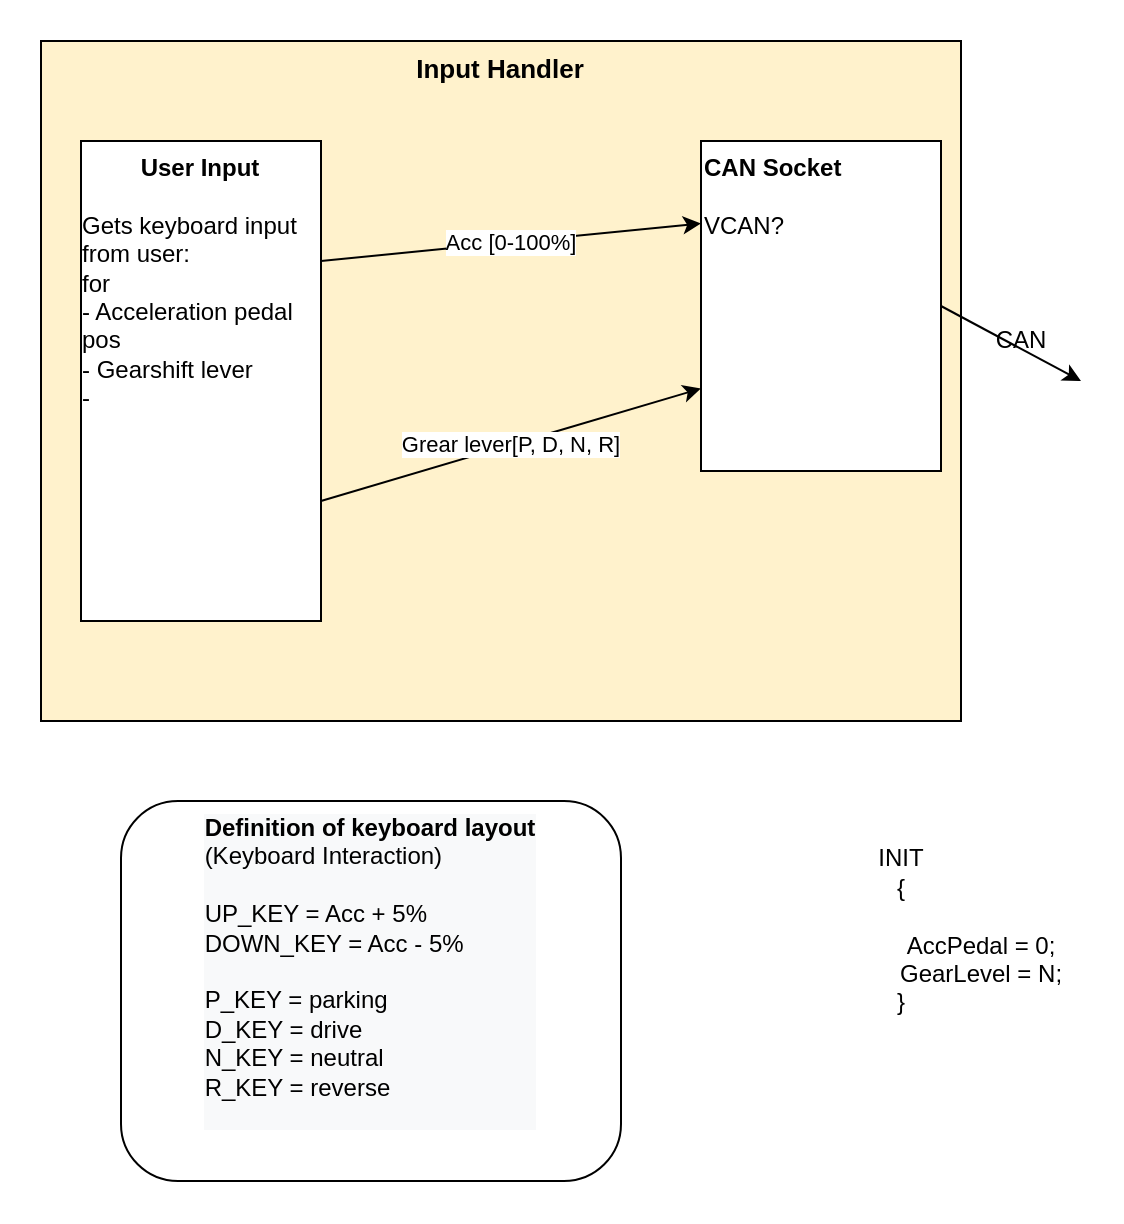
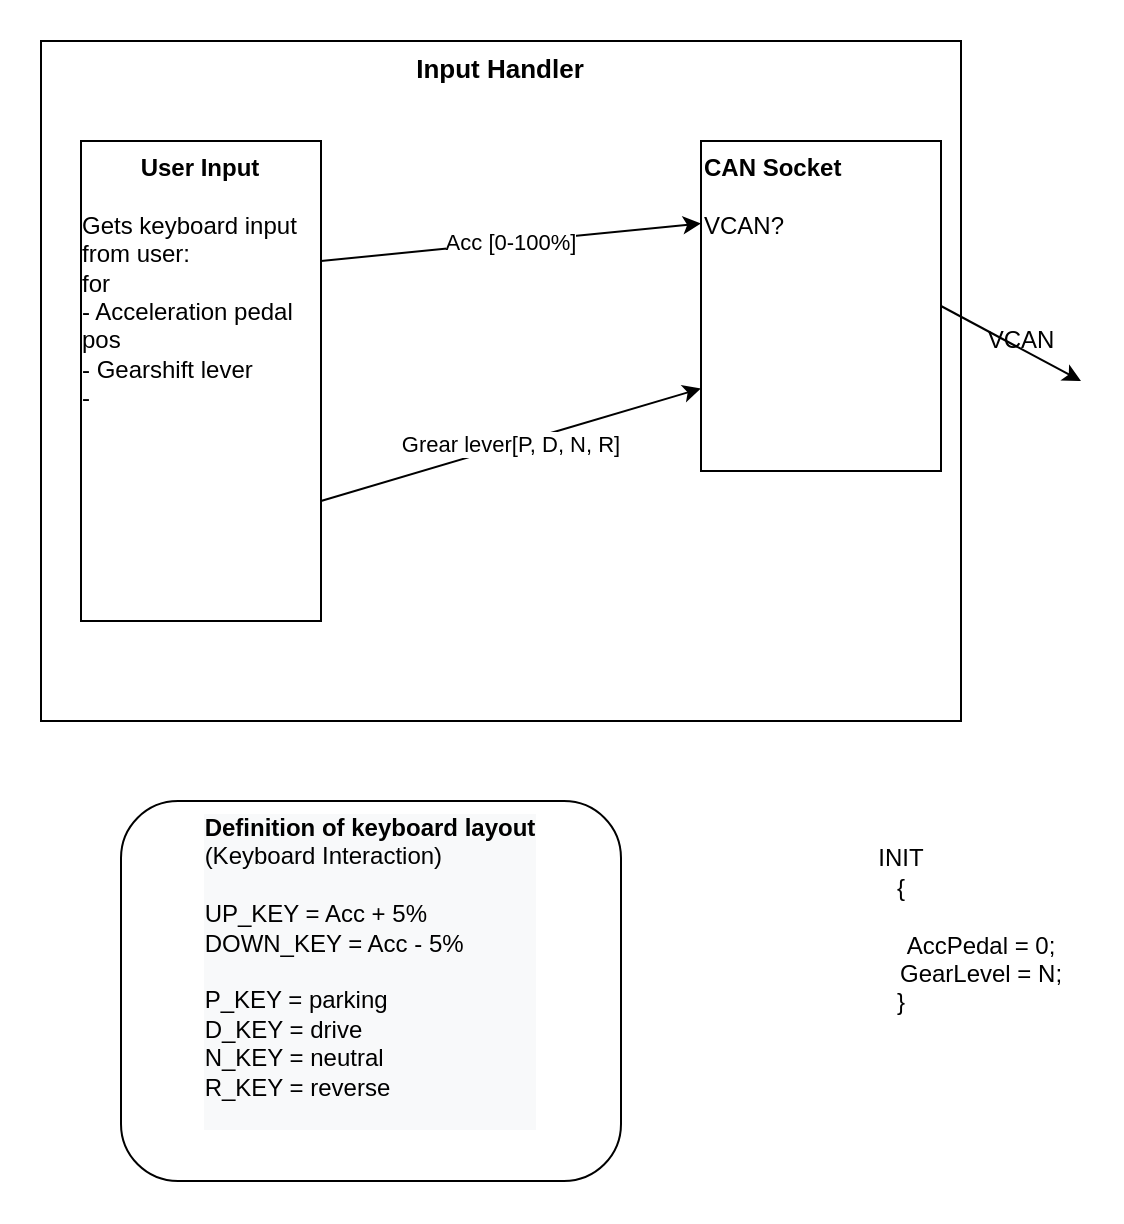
(1022, 341) -> (1022, 341)
(501, 381) -> (501, 381)
